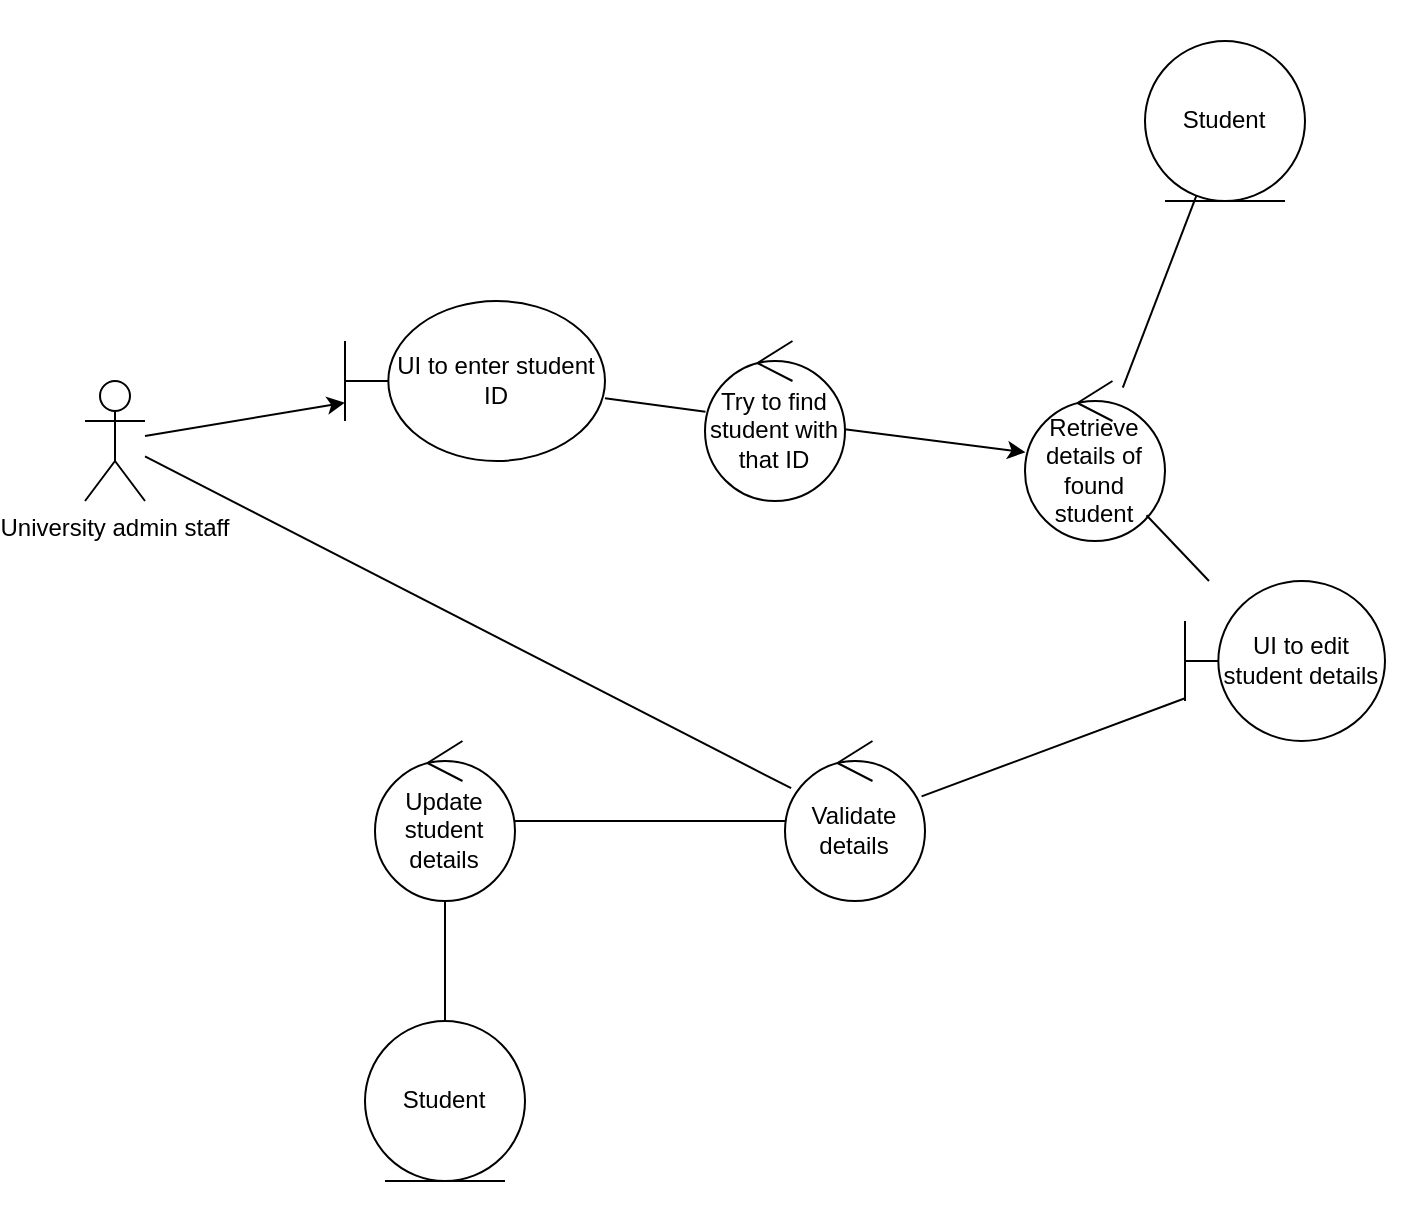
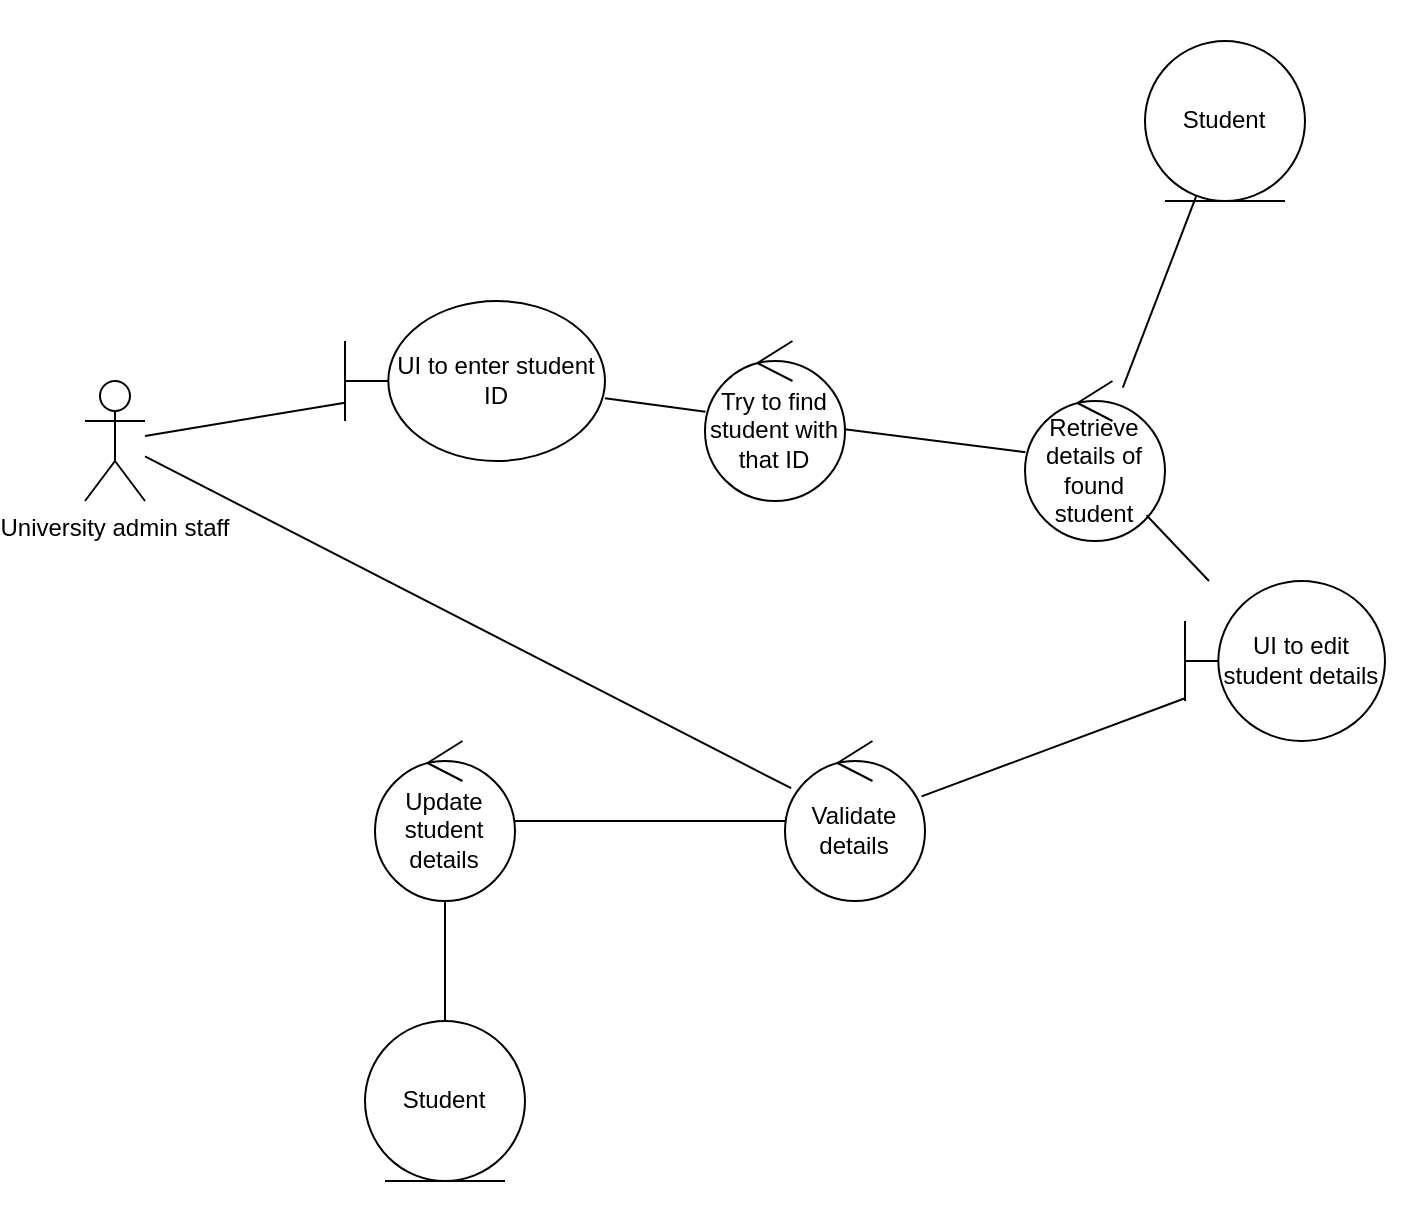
(329, 405) -> (335, 404)
(1010, 450) -> (1016, 451)
